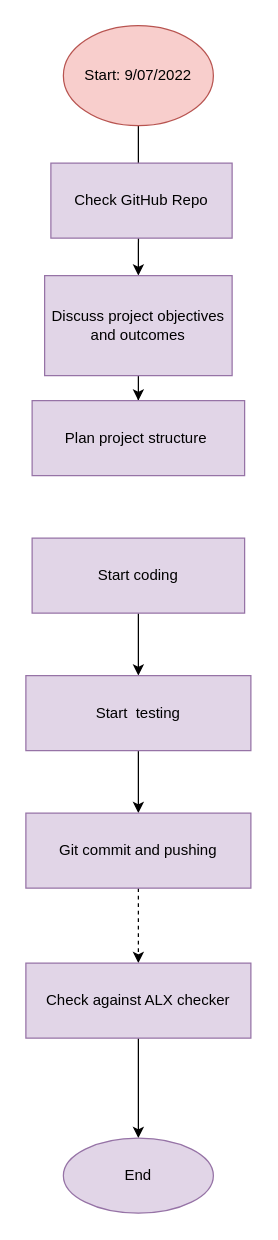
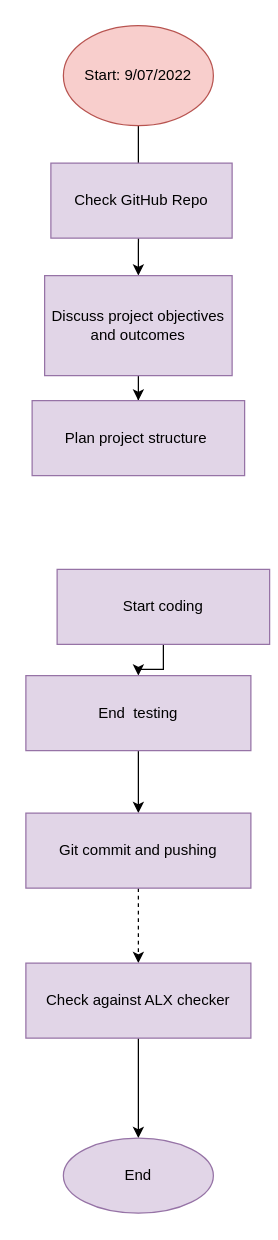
(138, 576) -> (163, 607)
(138, 713) -> (138, 713)
